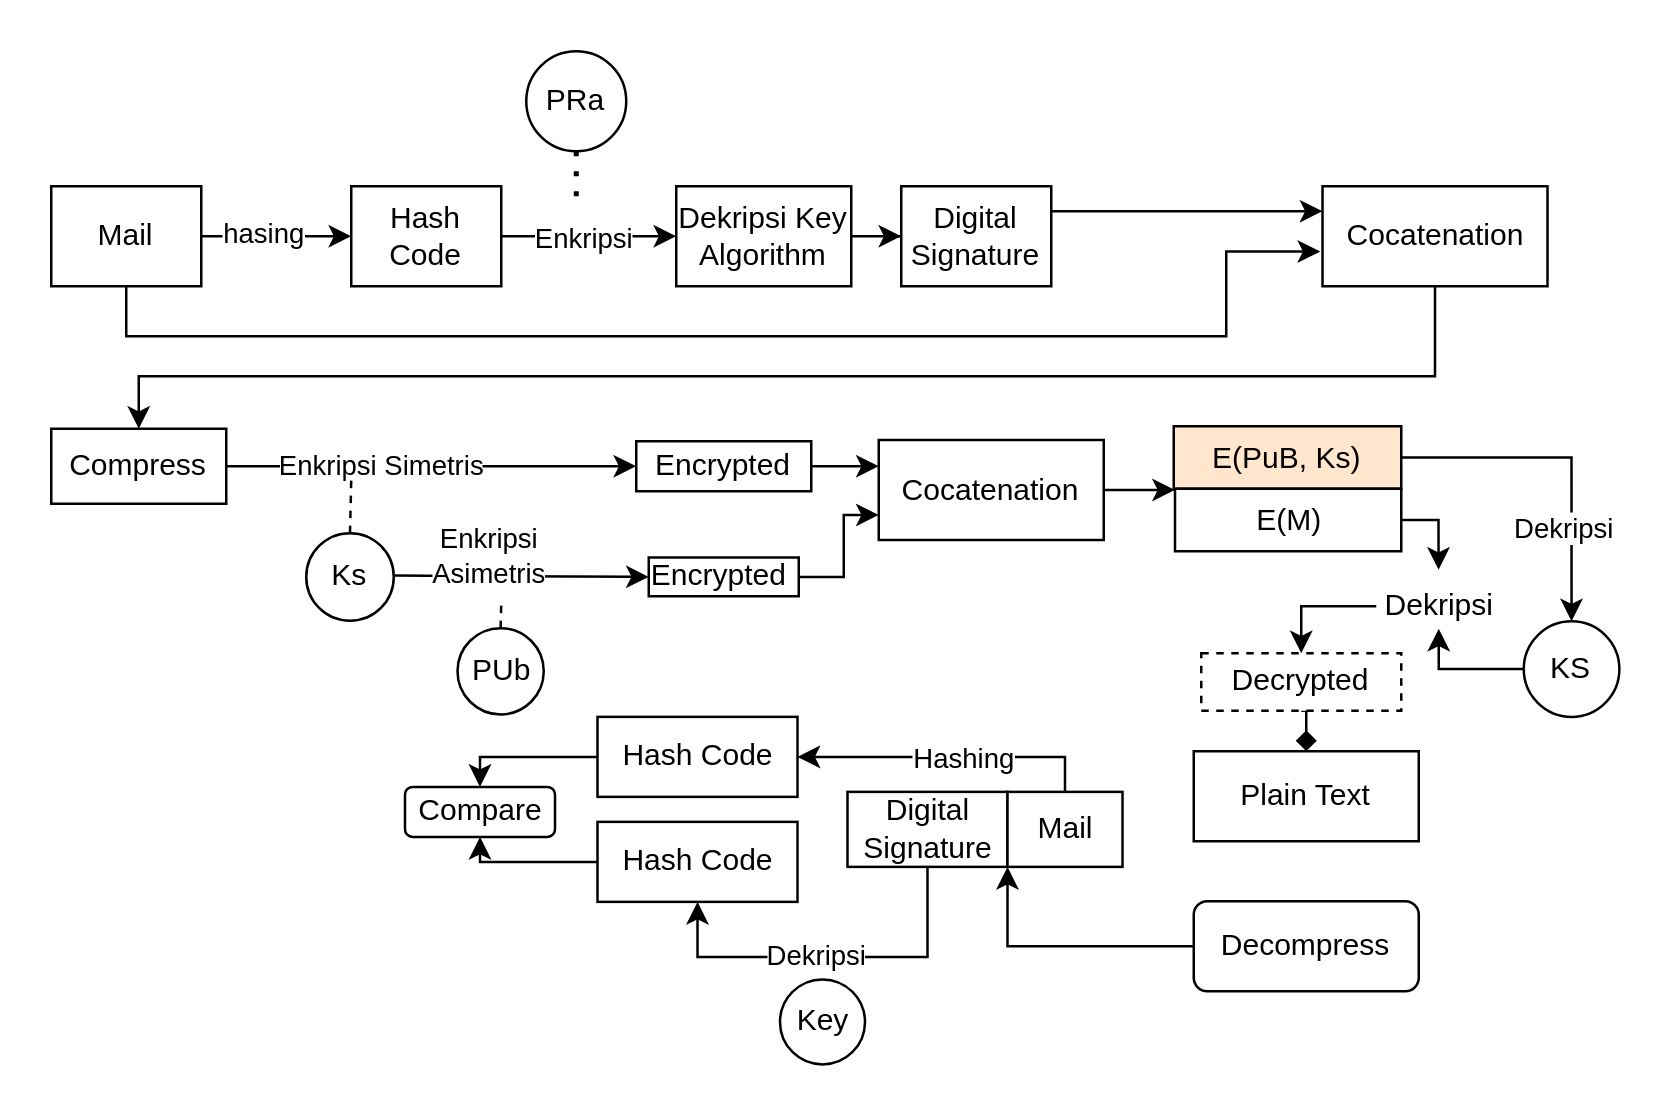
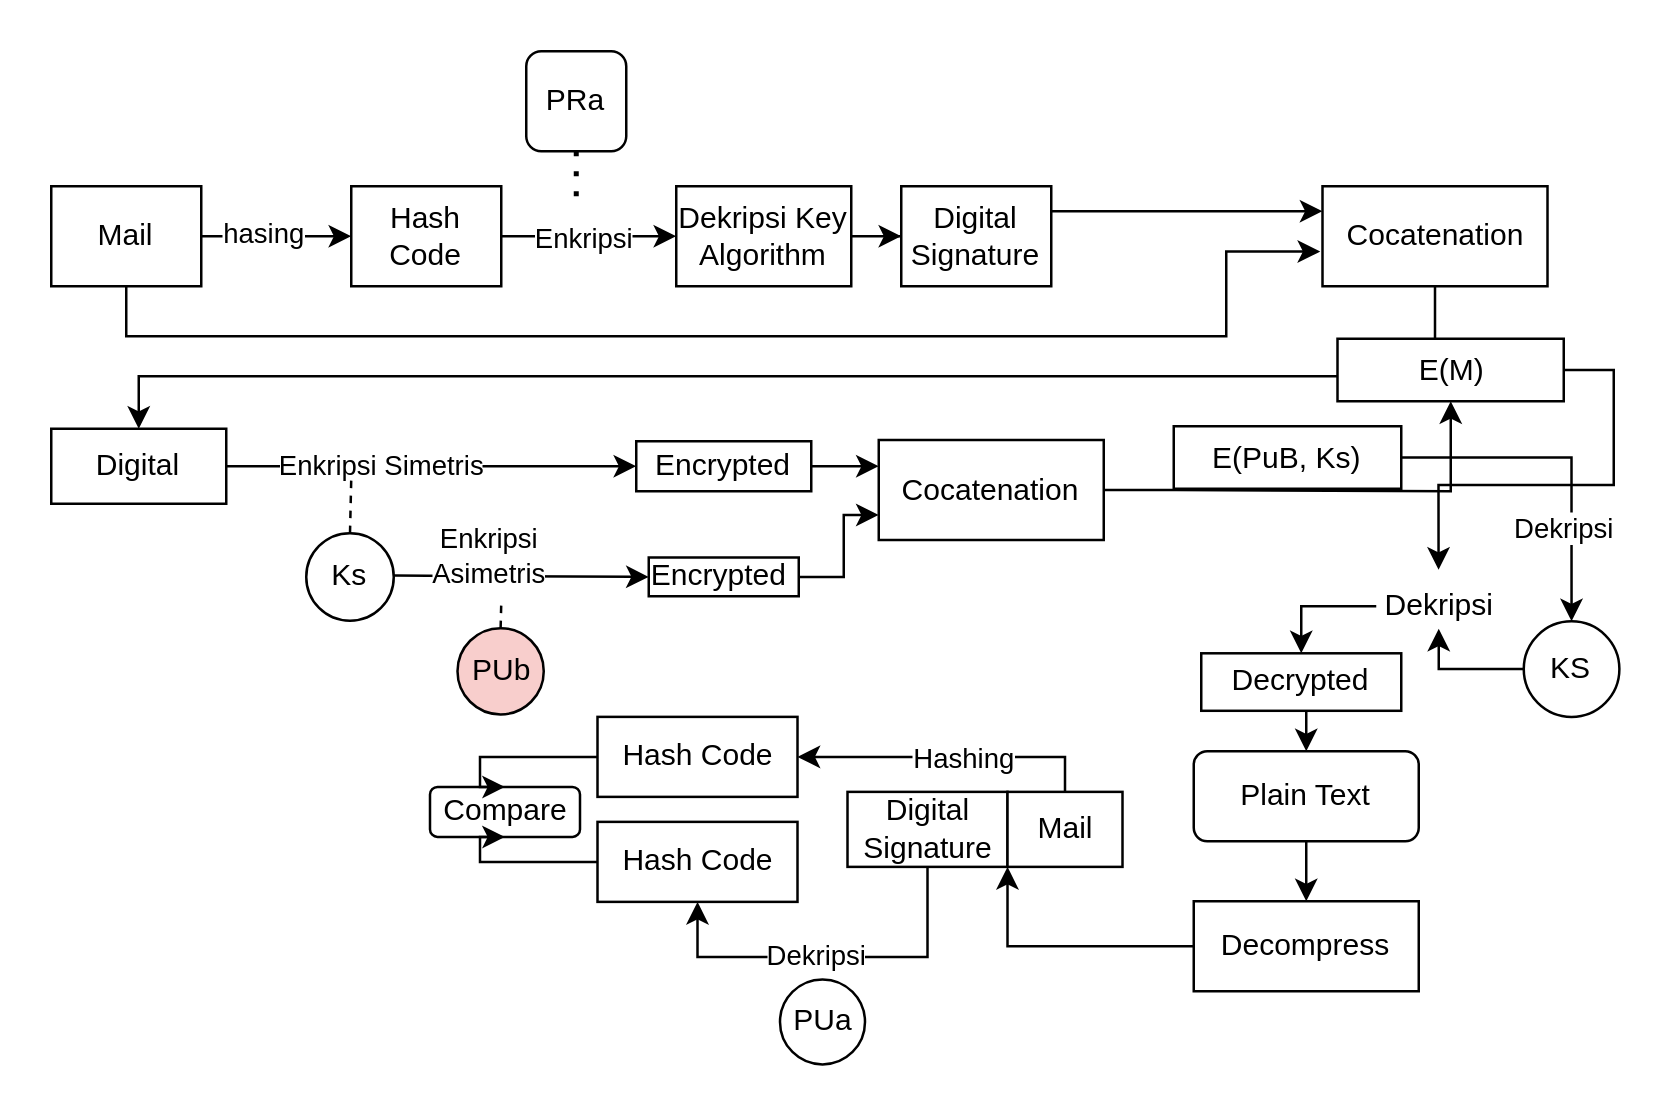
(576, 101) -> (576, 101)
(1288, 458) -> (1288, 458)
(139, 466) -> (139, 466)
(1288, 520) -> (1451, 370)
(501, 671) -> (501, 671)
(1301, 682) -> (1301, 682)
(1306, 731) -> (1306, 732)
(1306, 796) -> (1306, 796)
(480, 812) -> (505, 812)
none -> (1306, 863)
(1306, 946) -> (1306, 946)
(824, 1021) -> (824, 1021)
